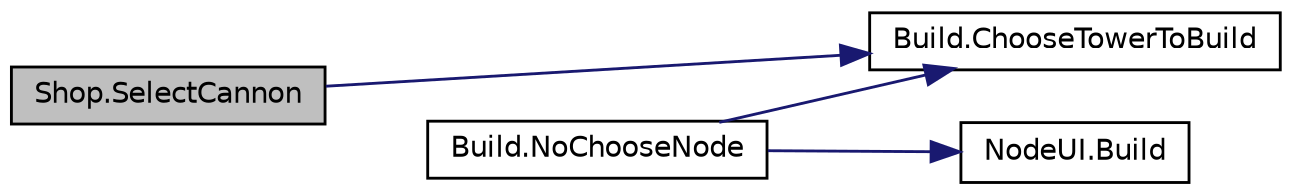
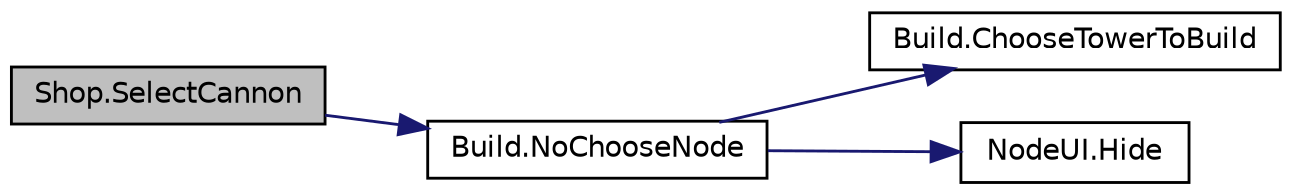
(583, 71) -> (362, 120)
(1075, 153) -> (1075, 153)
